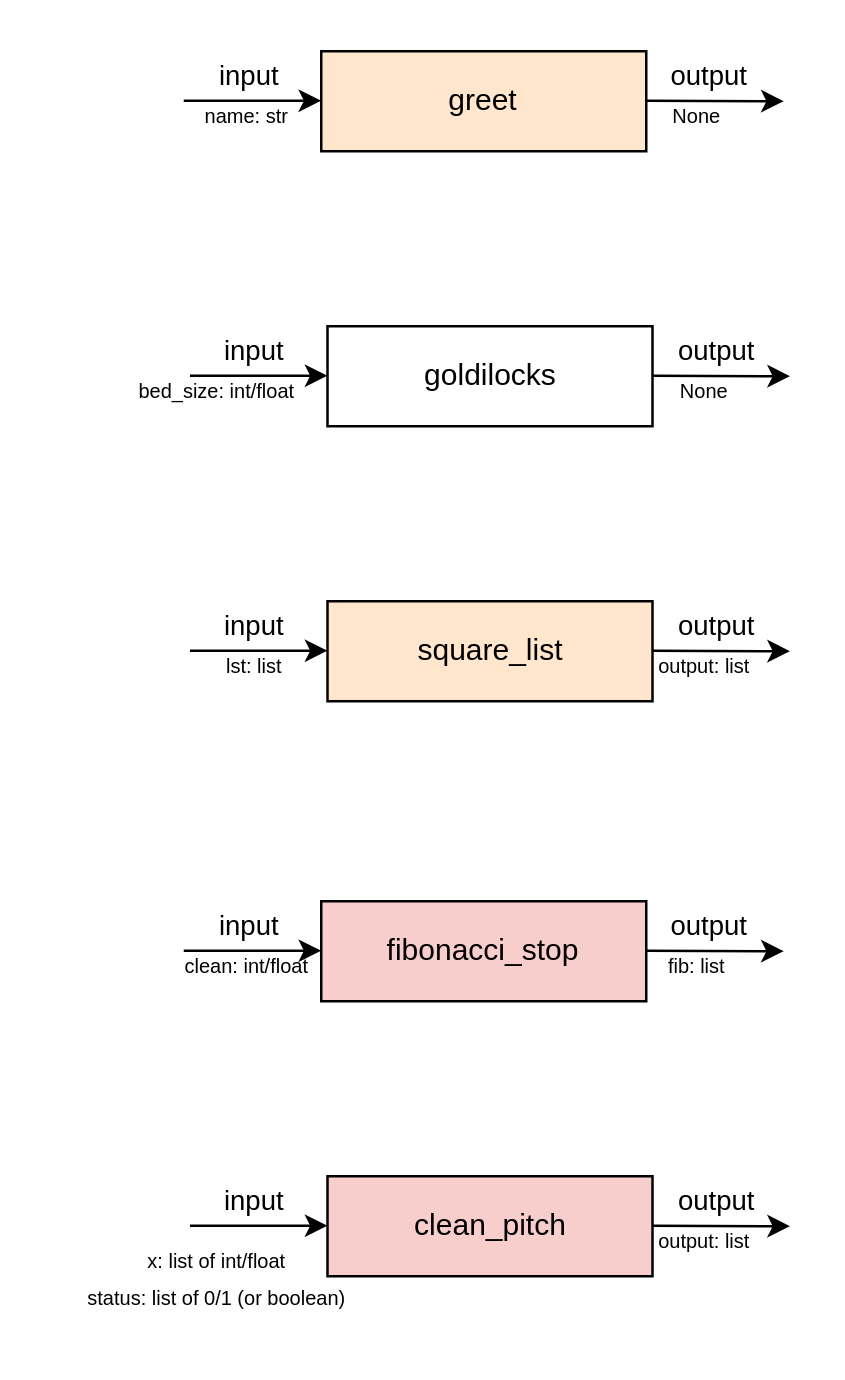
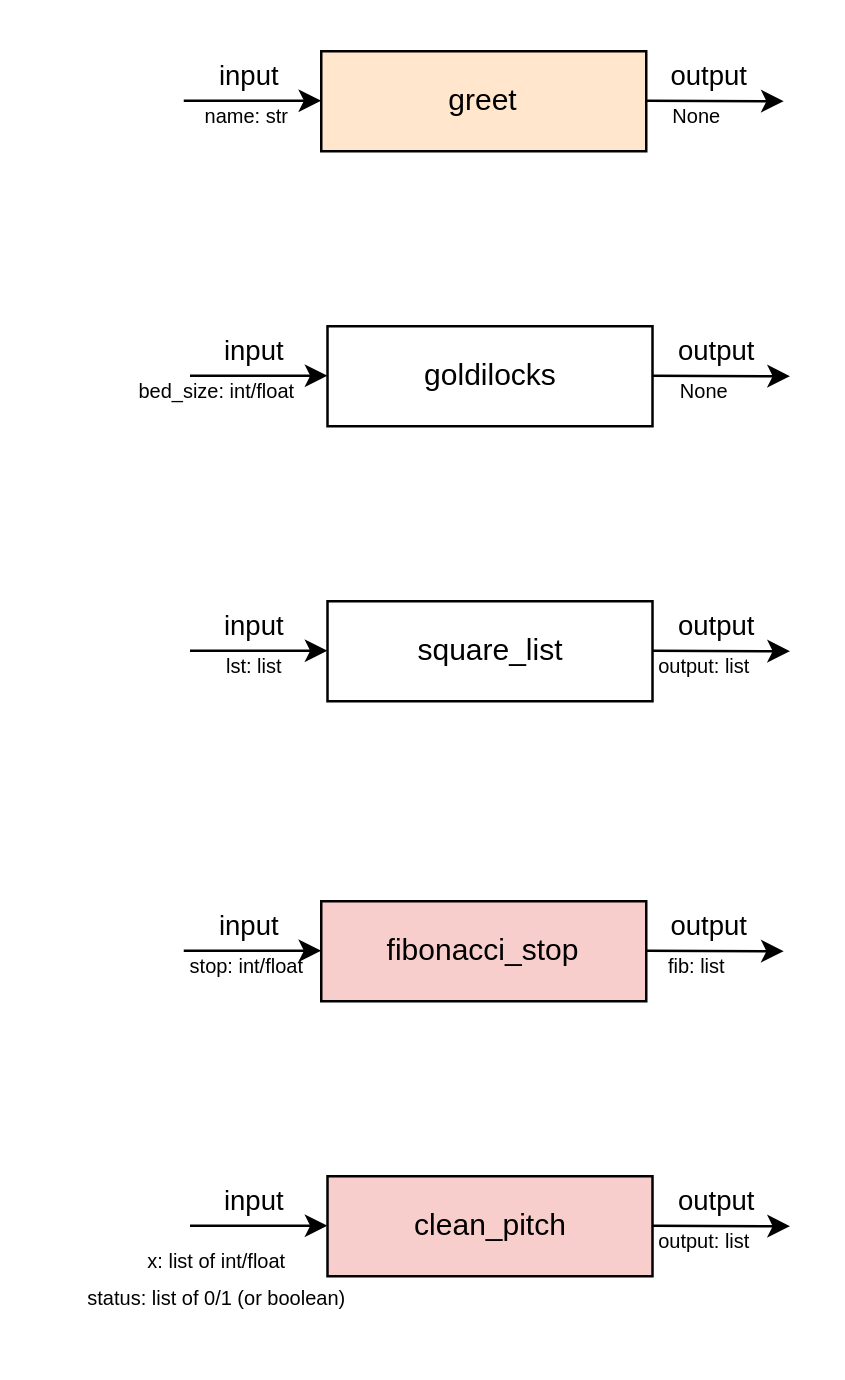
(490, 651) -> (490, 651)
(248, 964) -> (248, 964)
